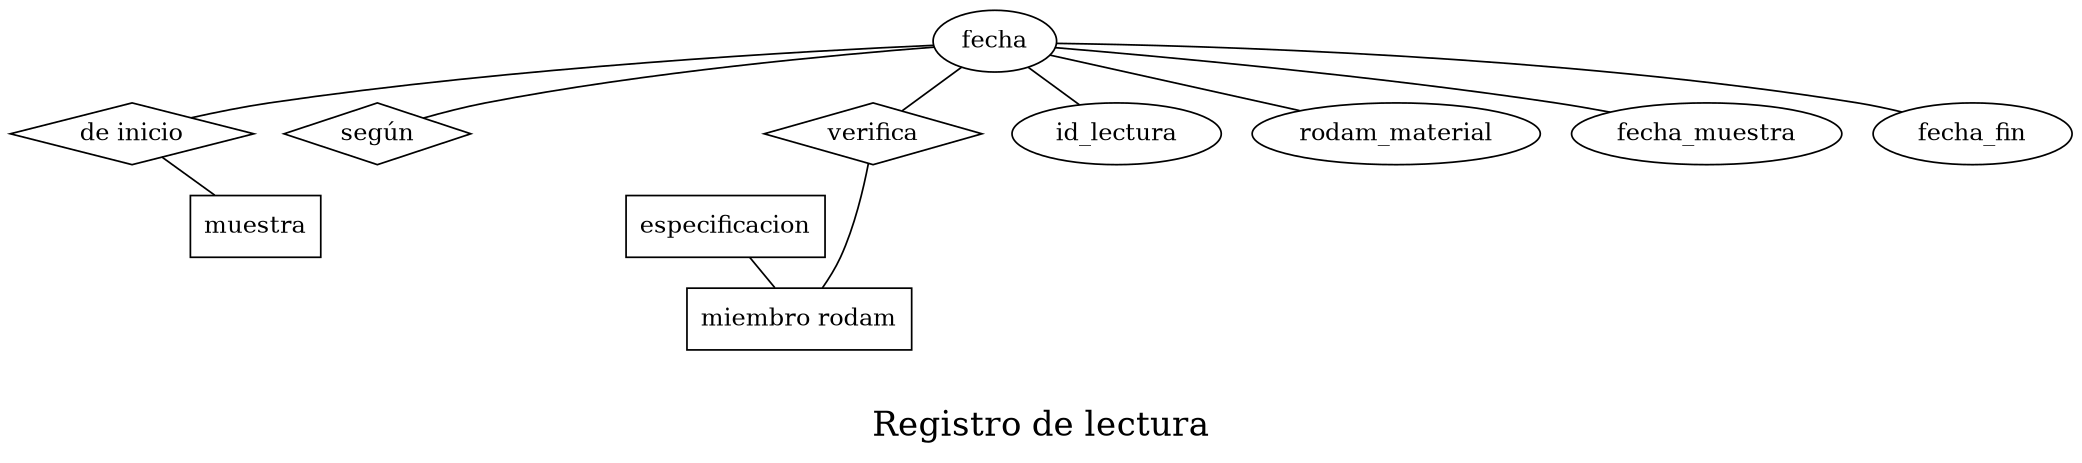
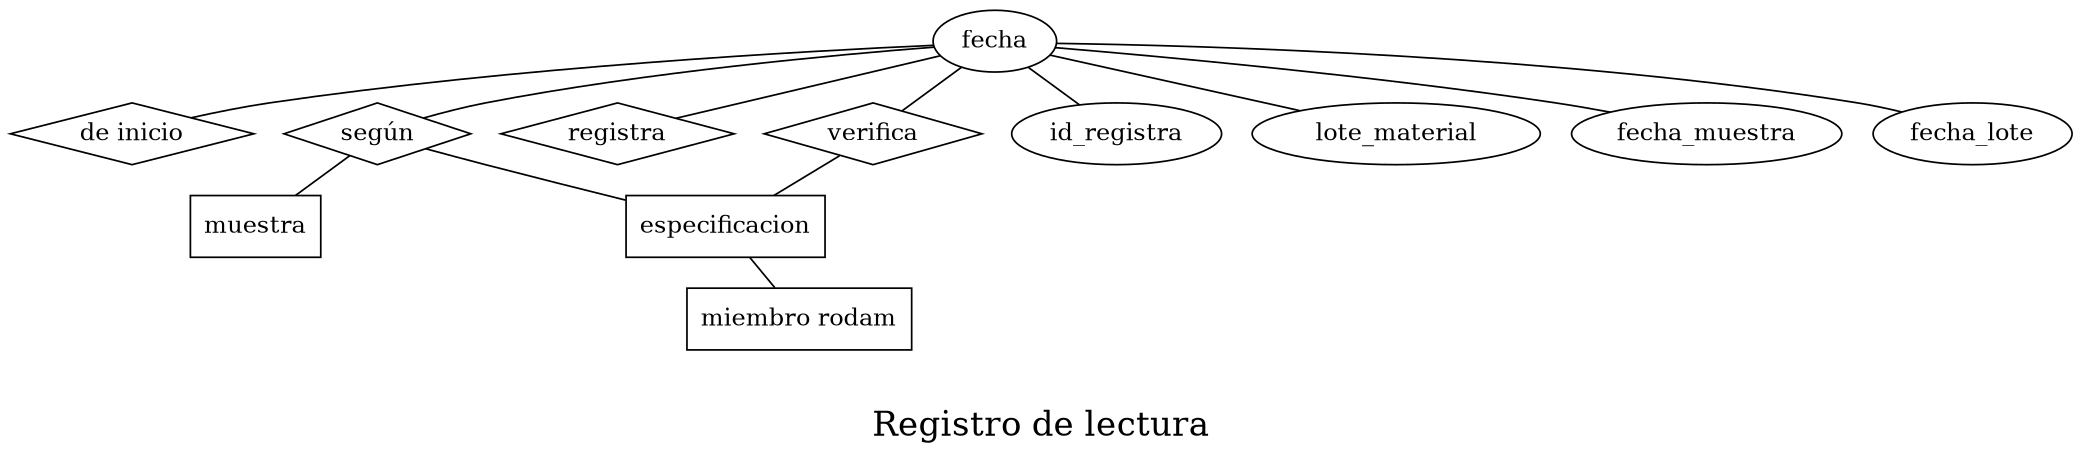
none -> (618, 134)
(1117, 134) -> (1117, 134)
(1396, 134) -> (1396, 134)
(1973, 134) -> (1973, 134)
none -> (526, 175)
(188, 176) -> (323, 176)
(852, 228) -> (807, 176)
